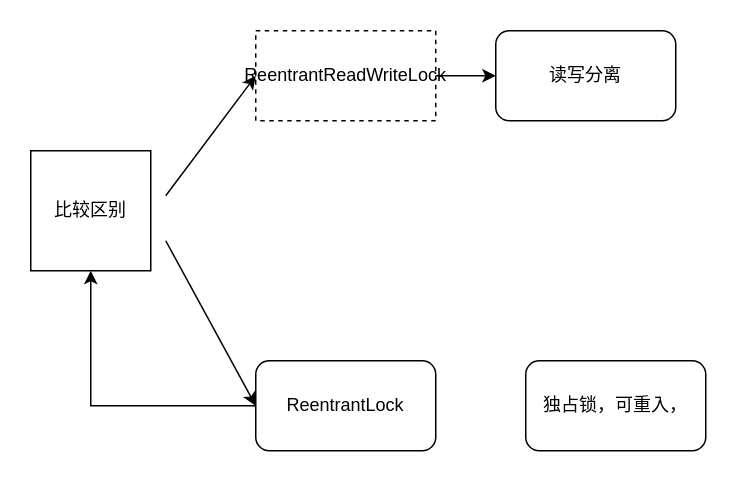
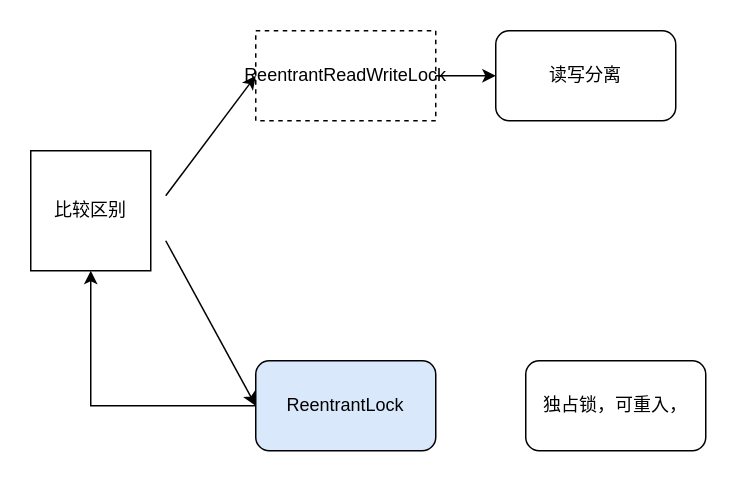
(346, 406) -> (346, 406)
